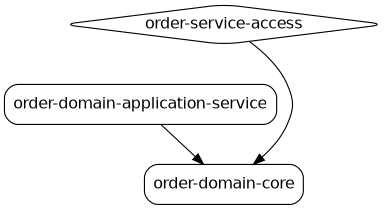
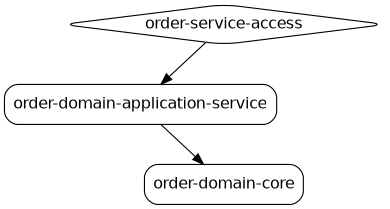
(291, 96) -> (188, 59)
